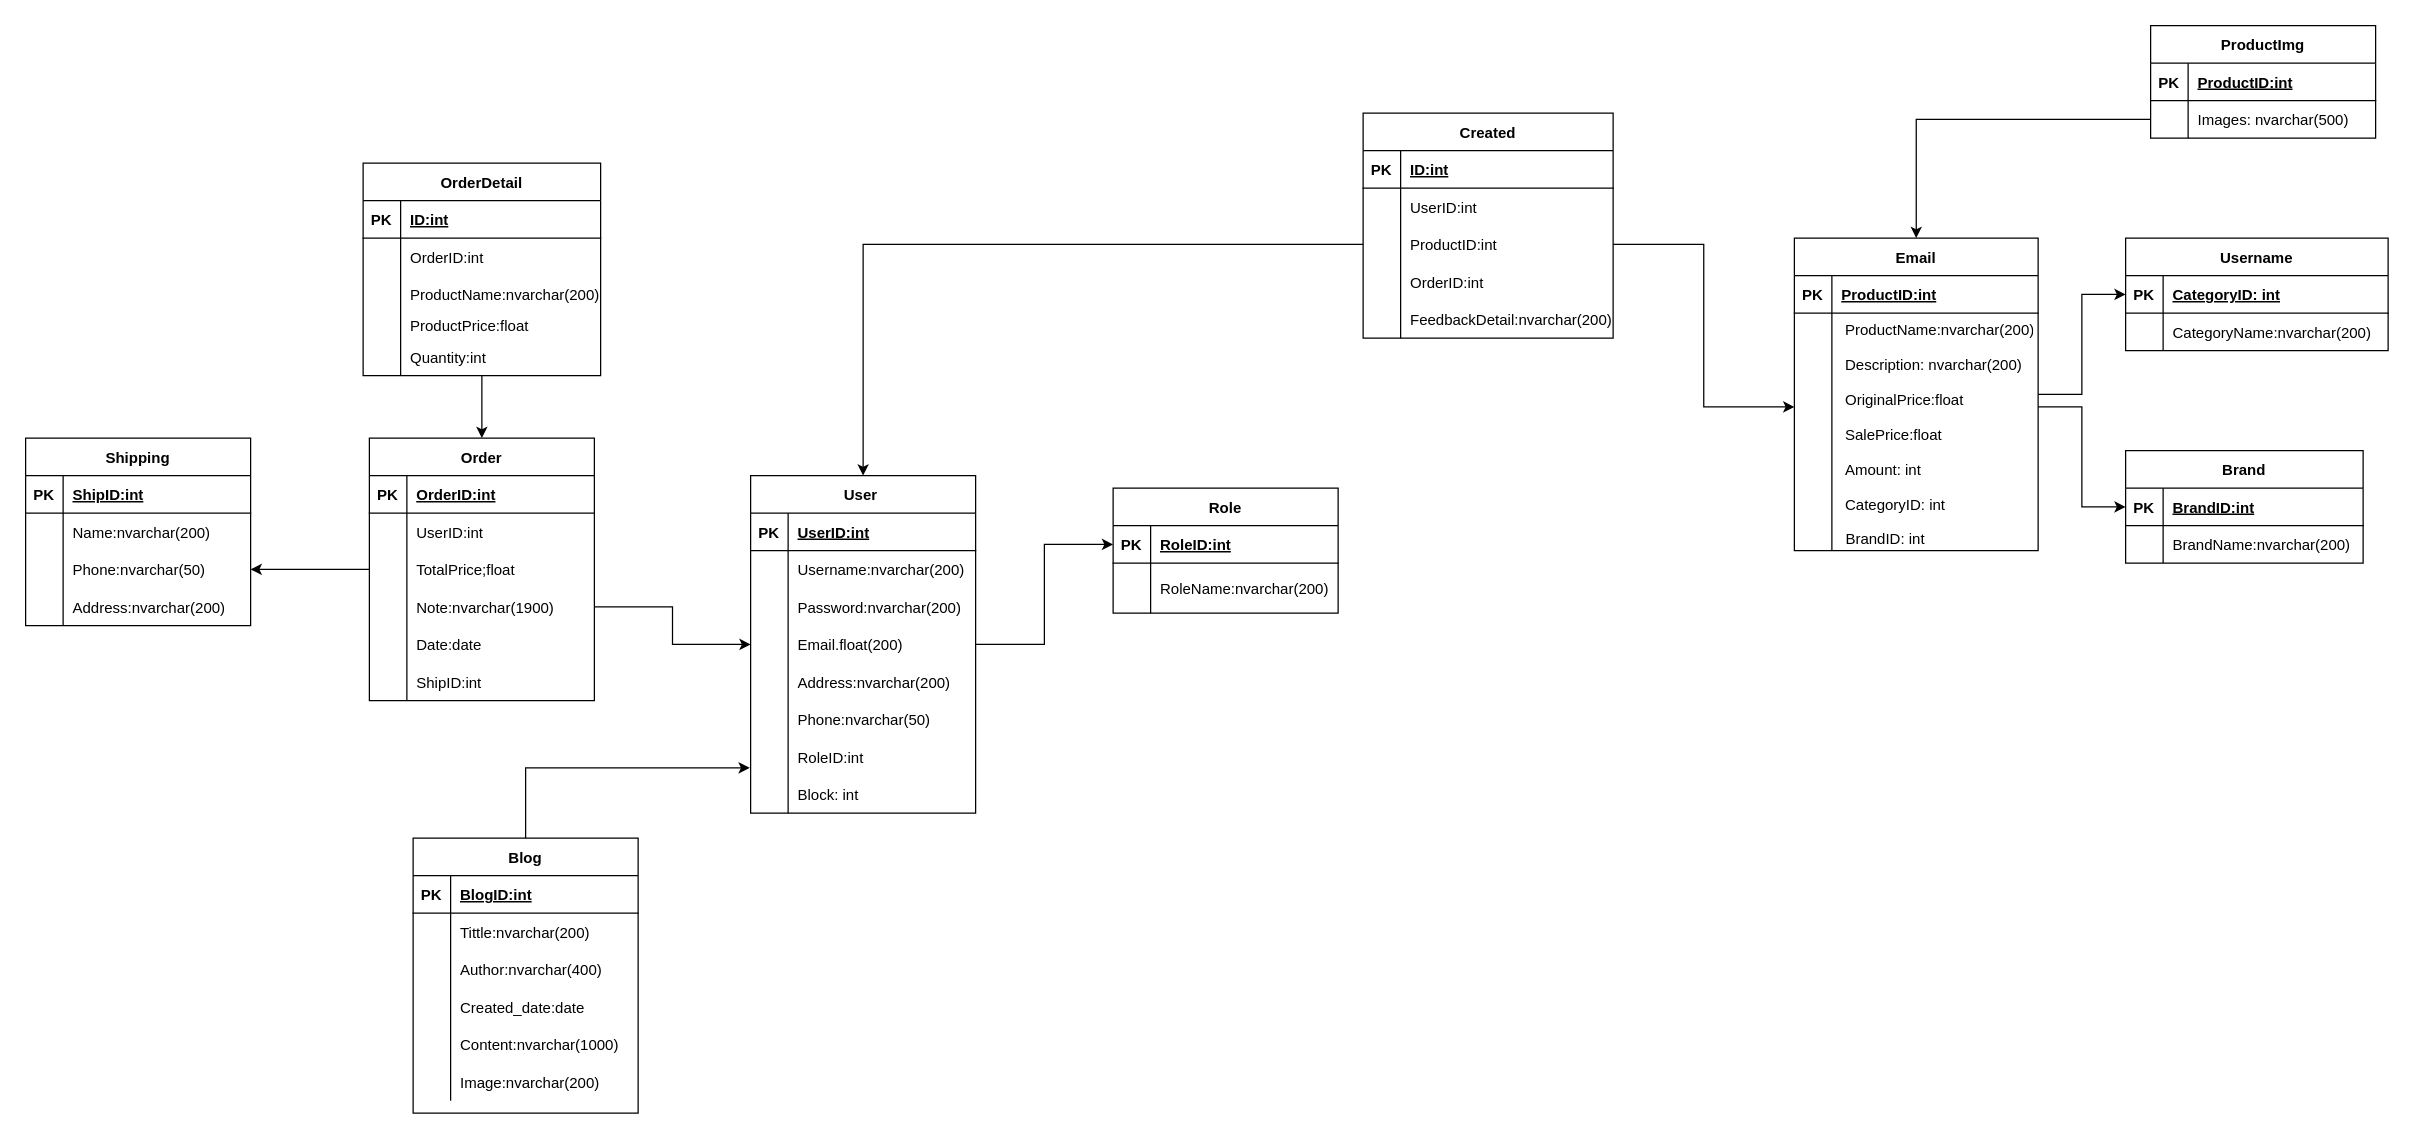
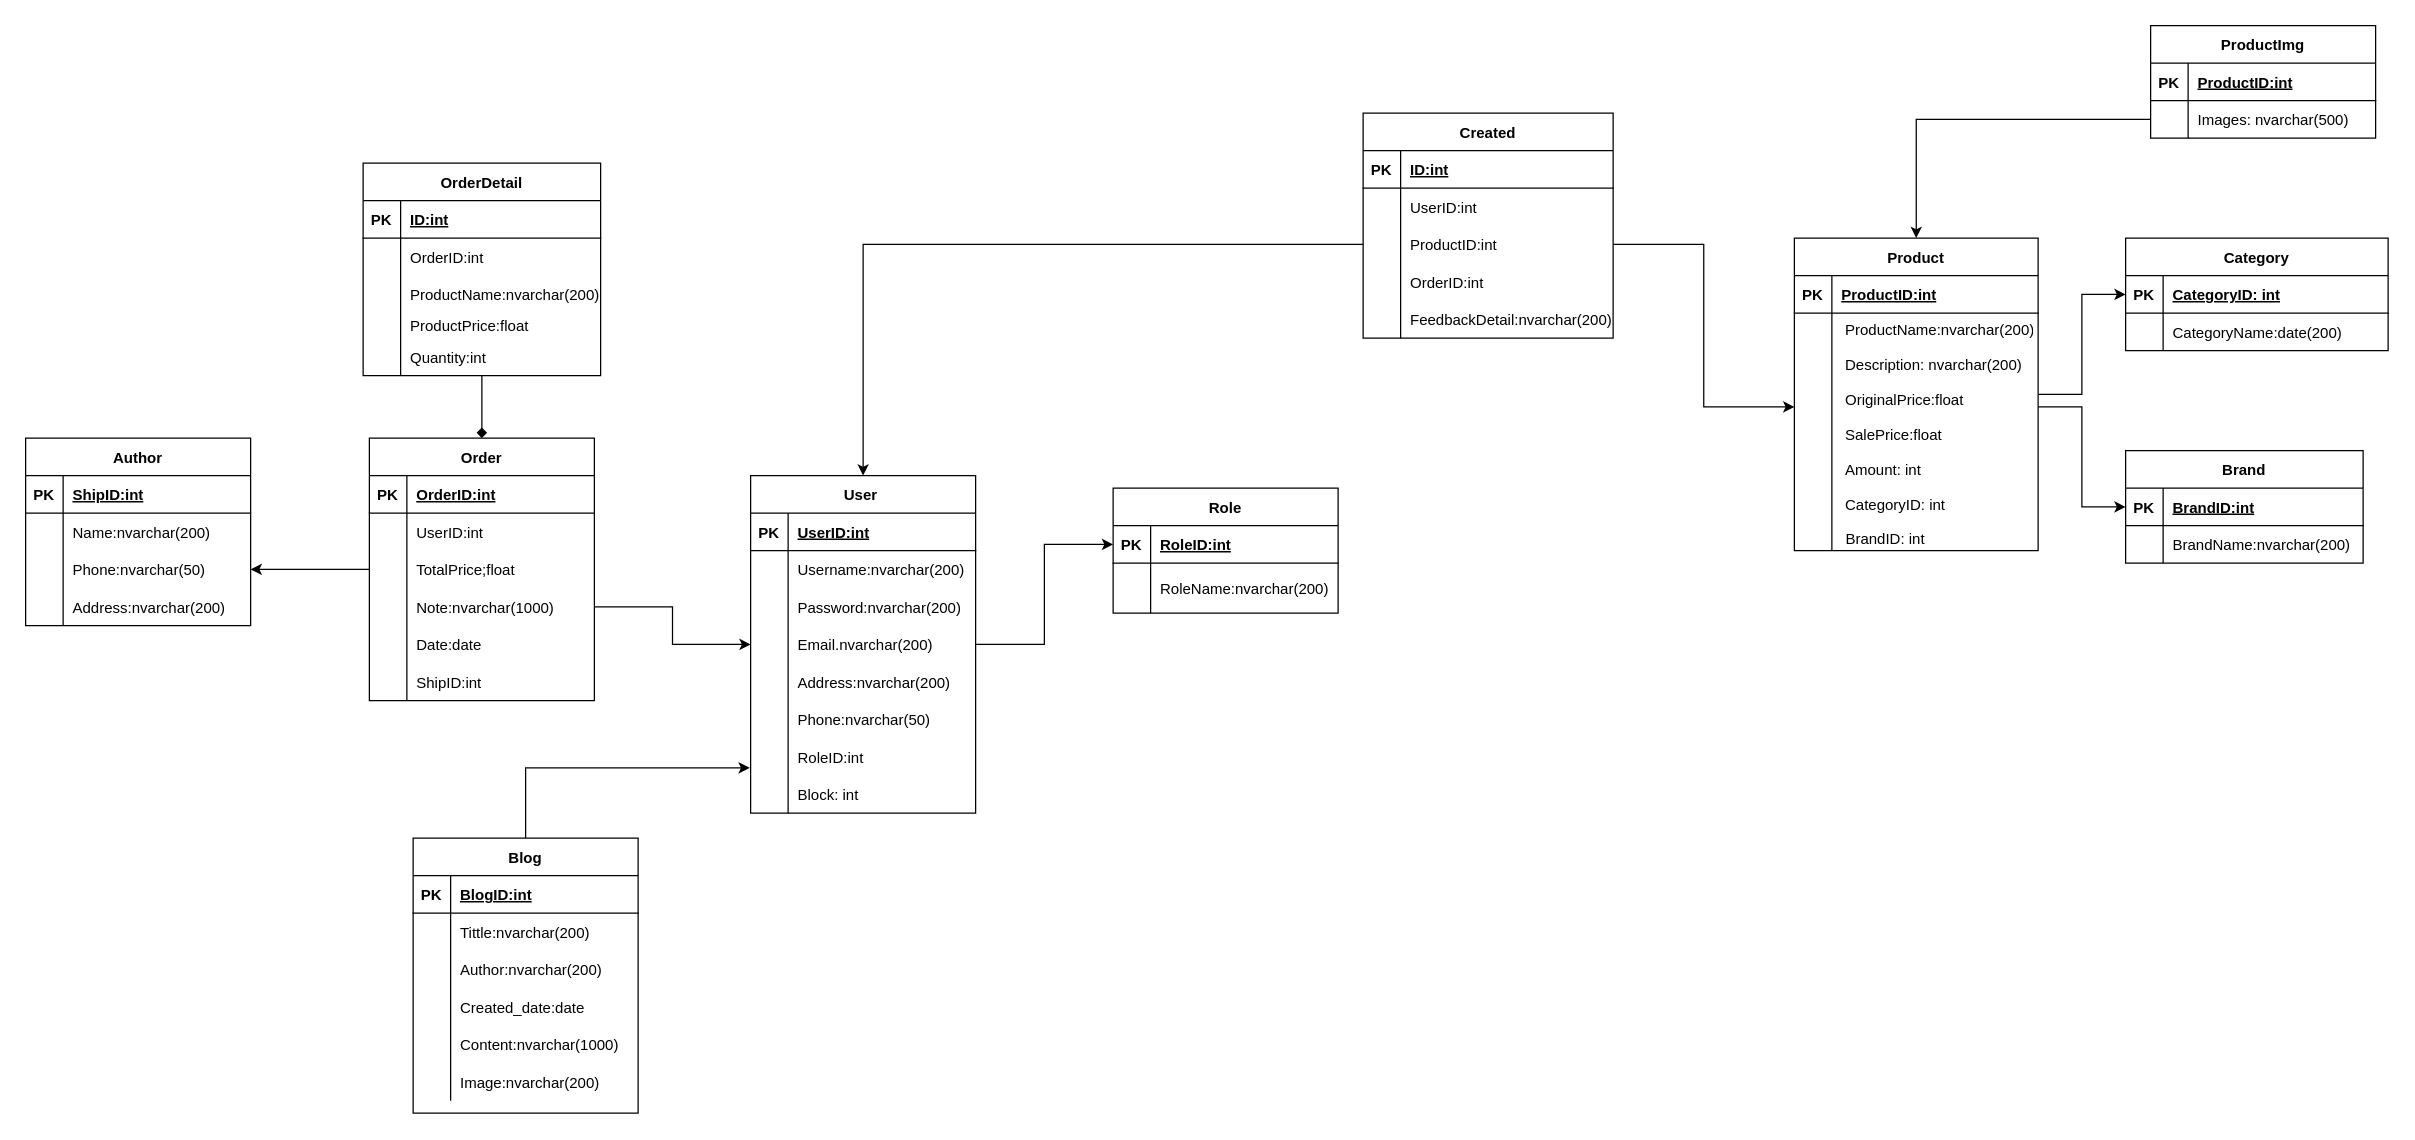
(1916, 258) -> (1916, 258)
(2256, 258) -> (2256, 258)
(2280, 333) -> (2263, 333)
(482, 428) -> (482, 427)
(138, 458) -> (138, 458)
(494, 608) -> (494, 608)
(857, 645) -> (871, 645)
(542, 970) -> (542, 970)
